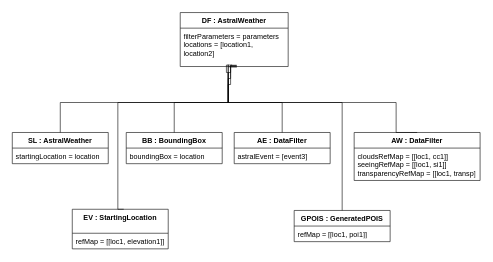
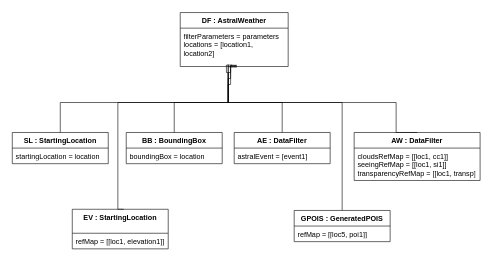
(60, 141) -> (60, 141)
(279, 156) -> (279, 156)
(339, 234) -> (339, 234)
